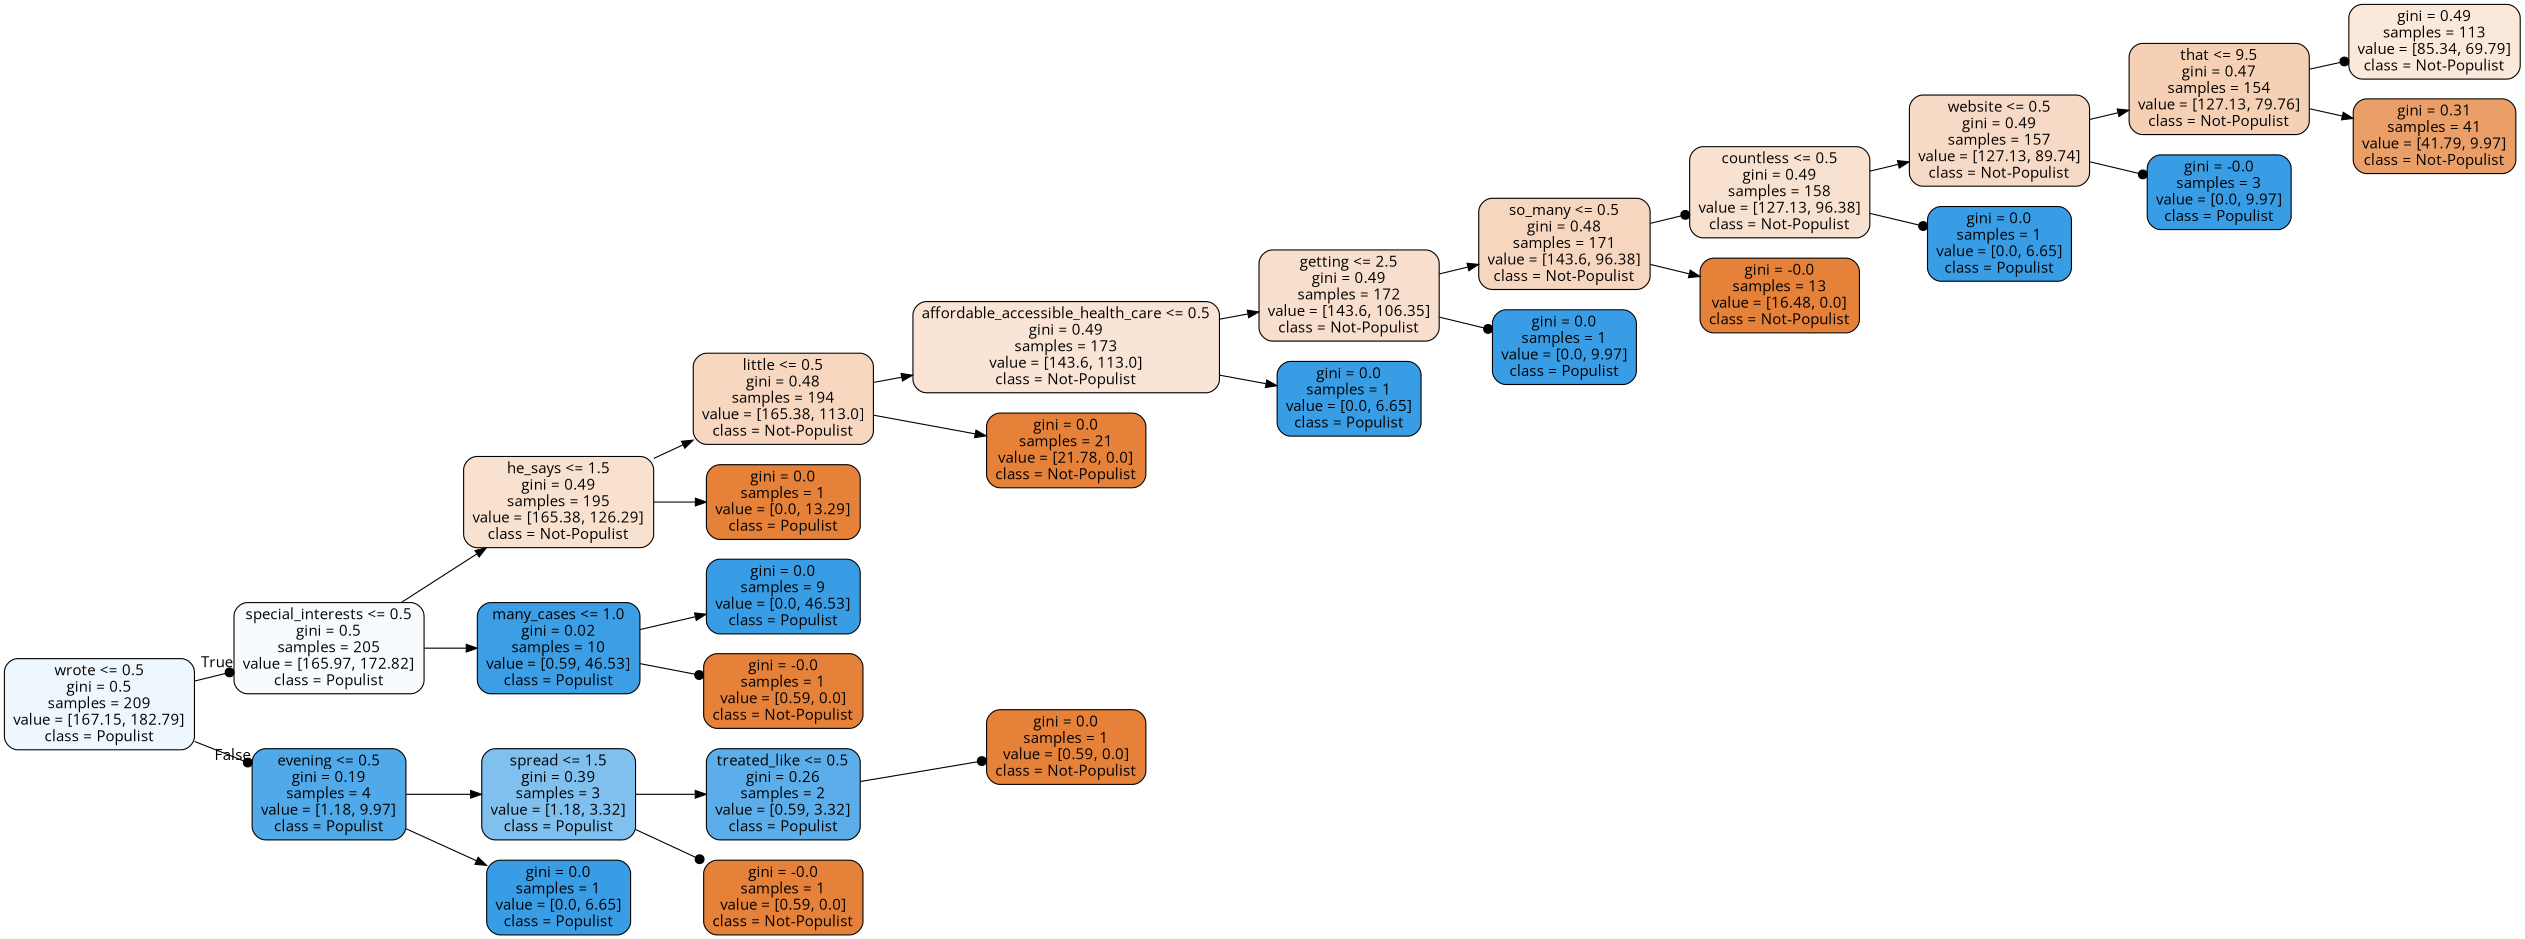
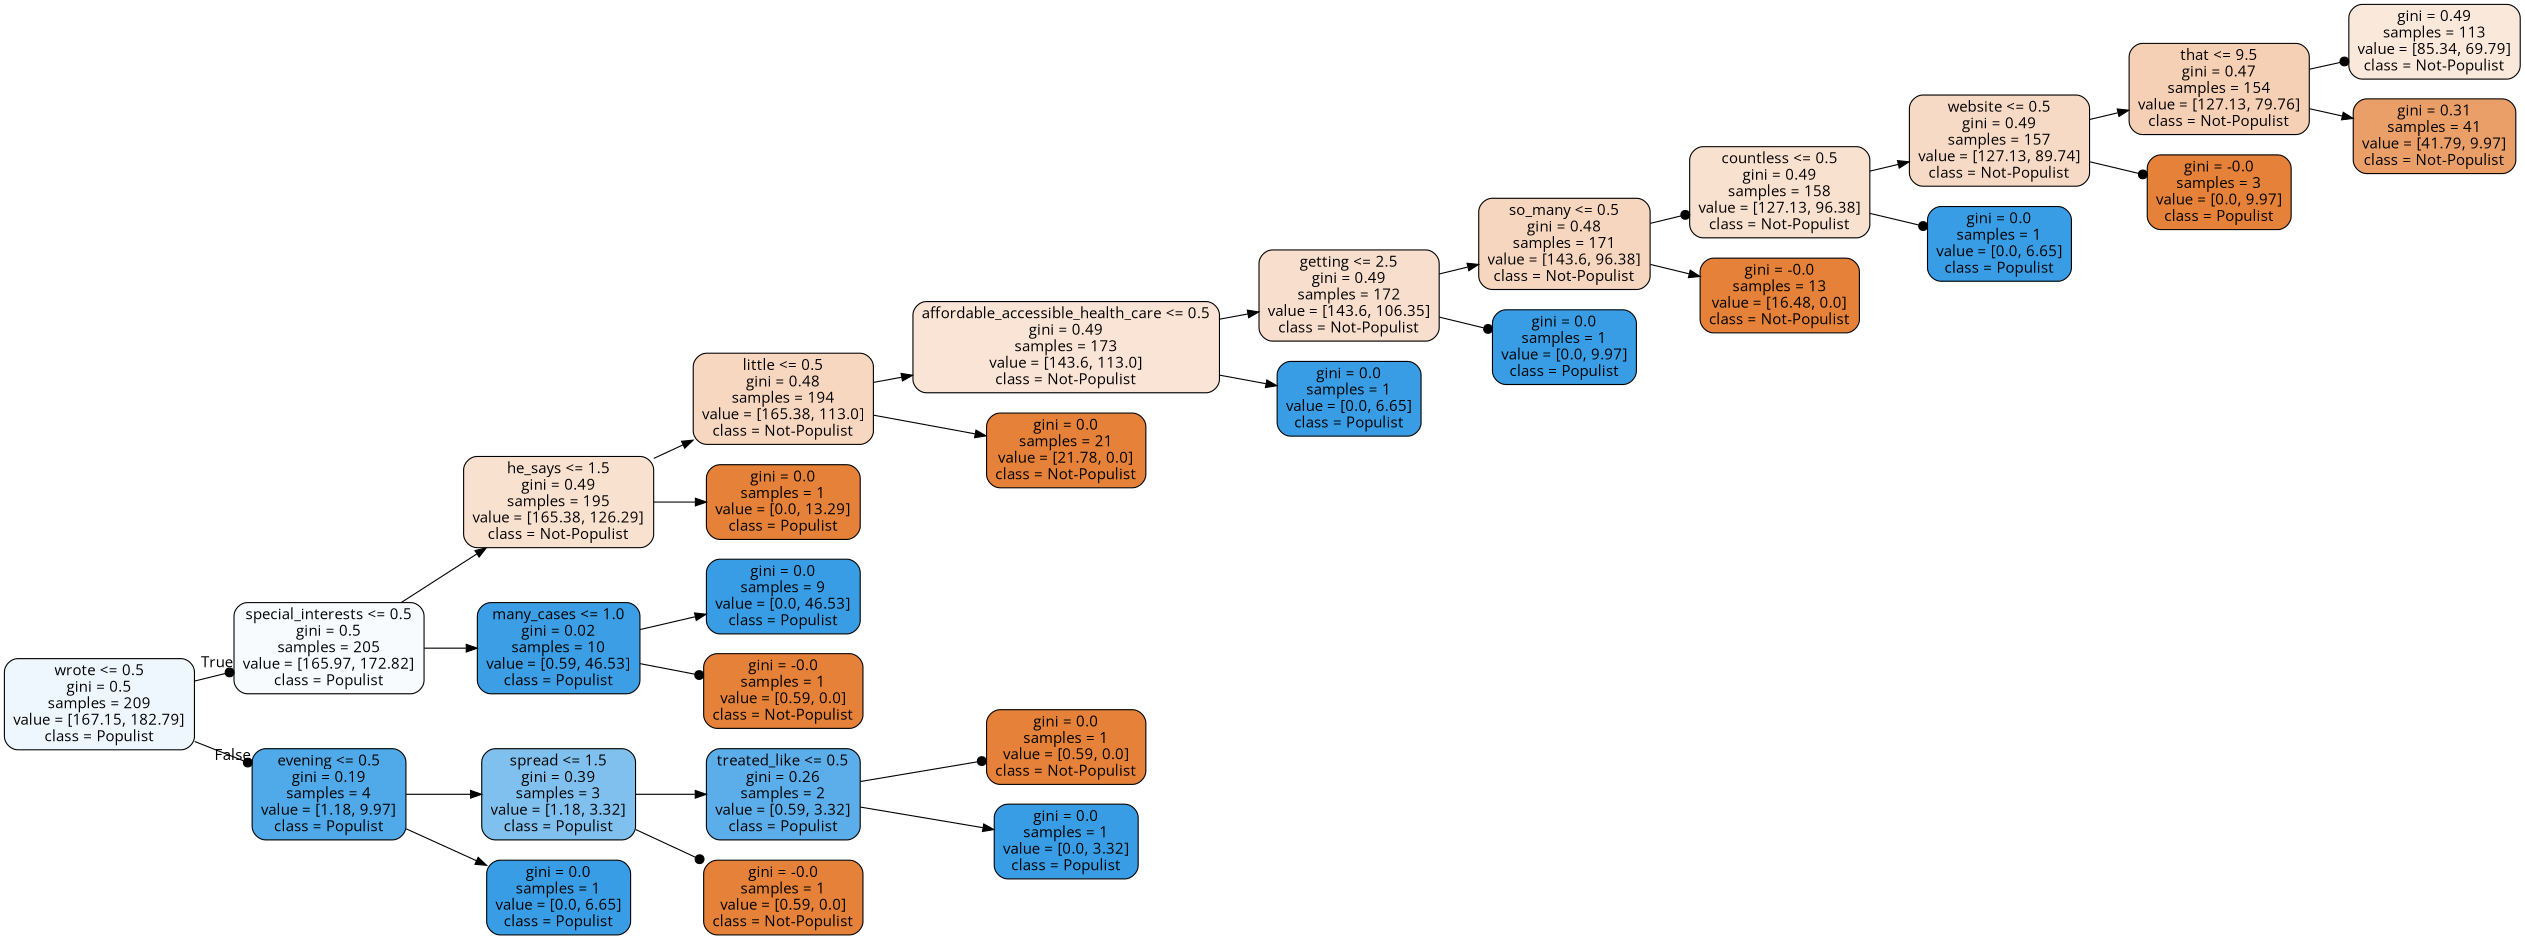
(2219, 192) -> (2219, 192)
none -> (1066, 842)
